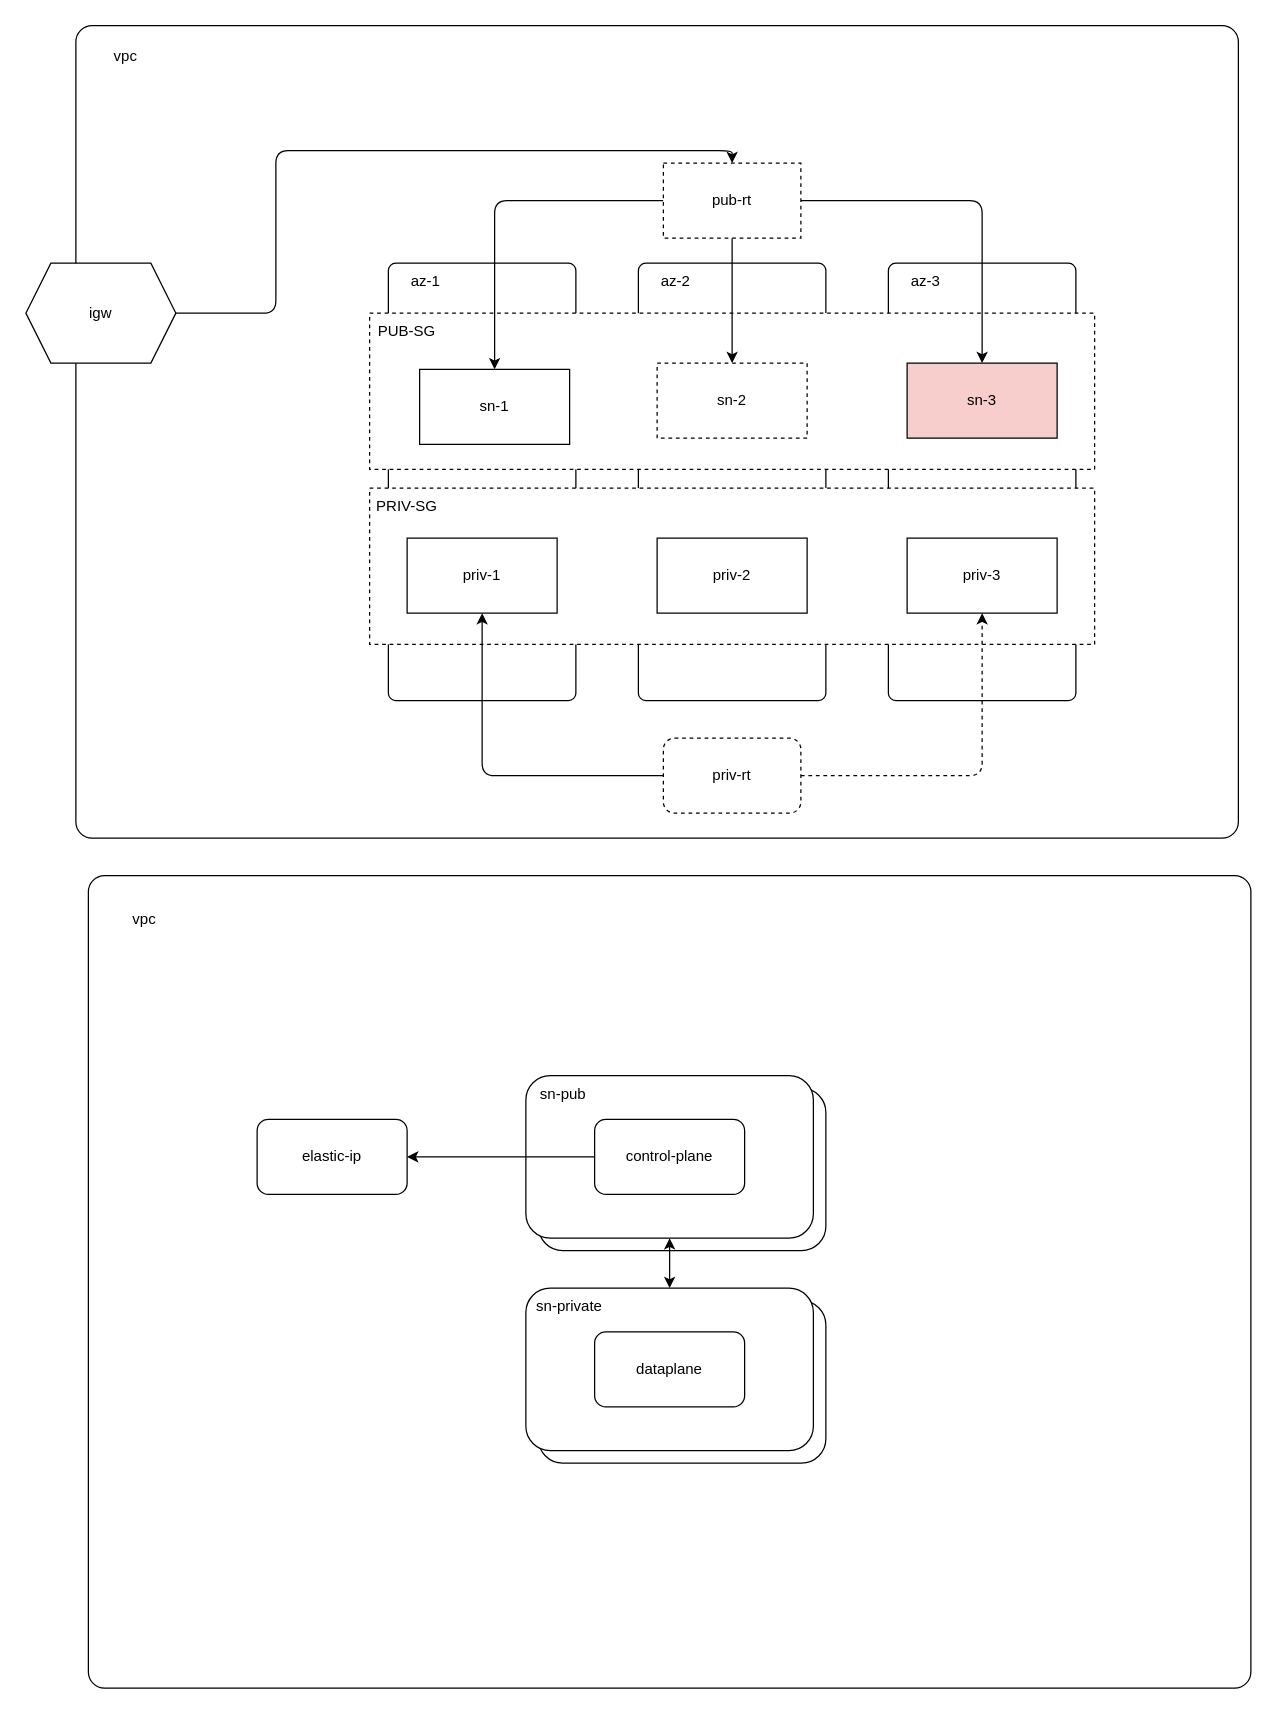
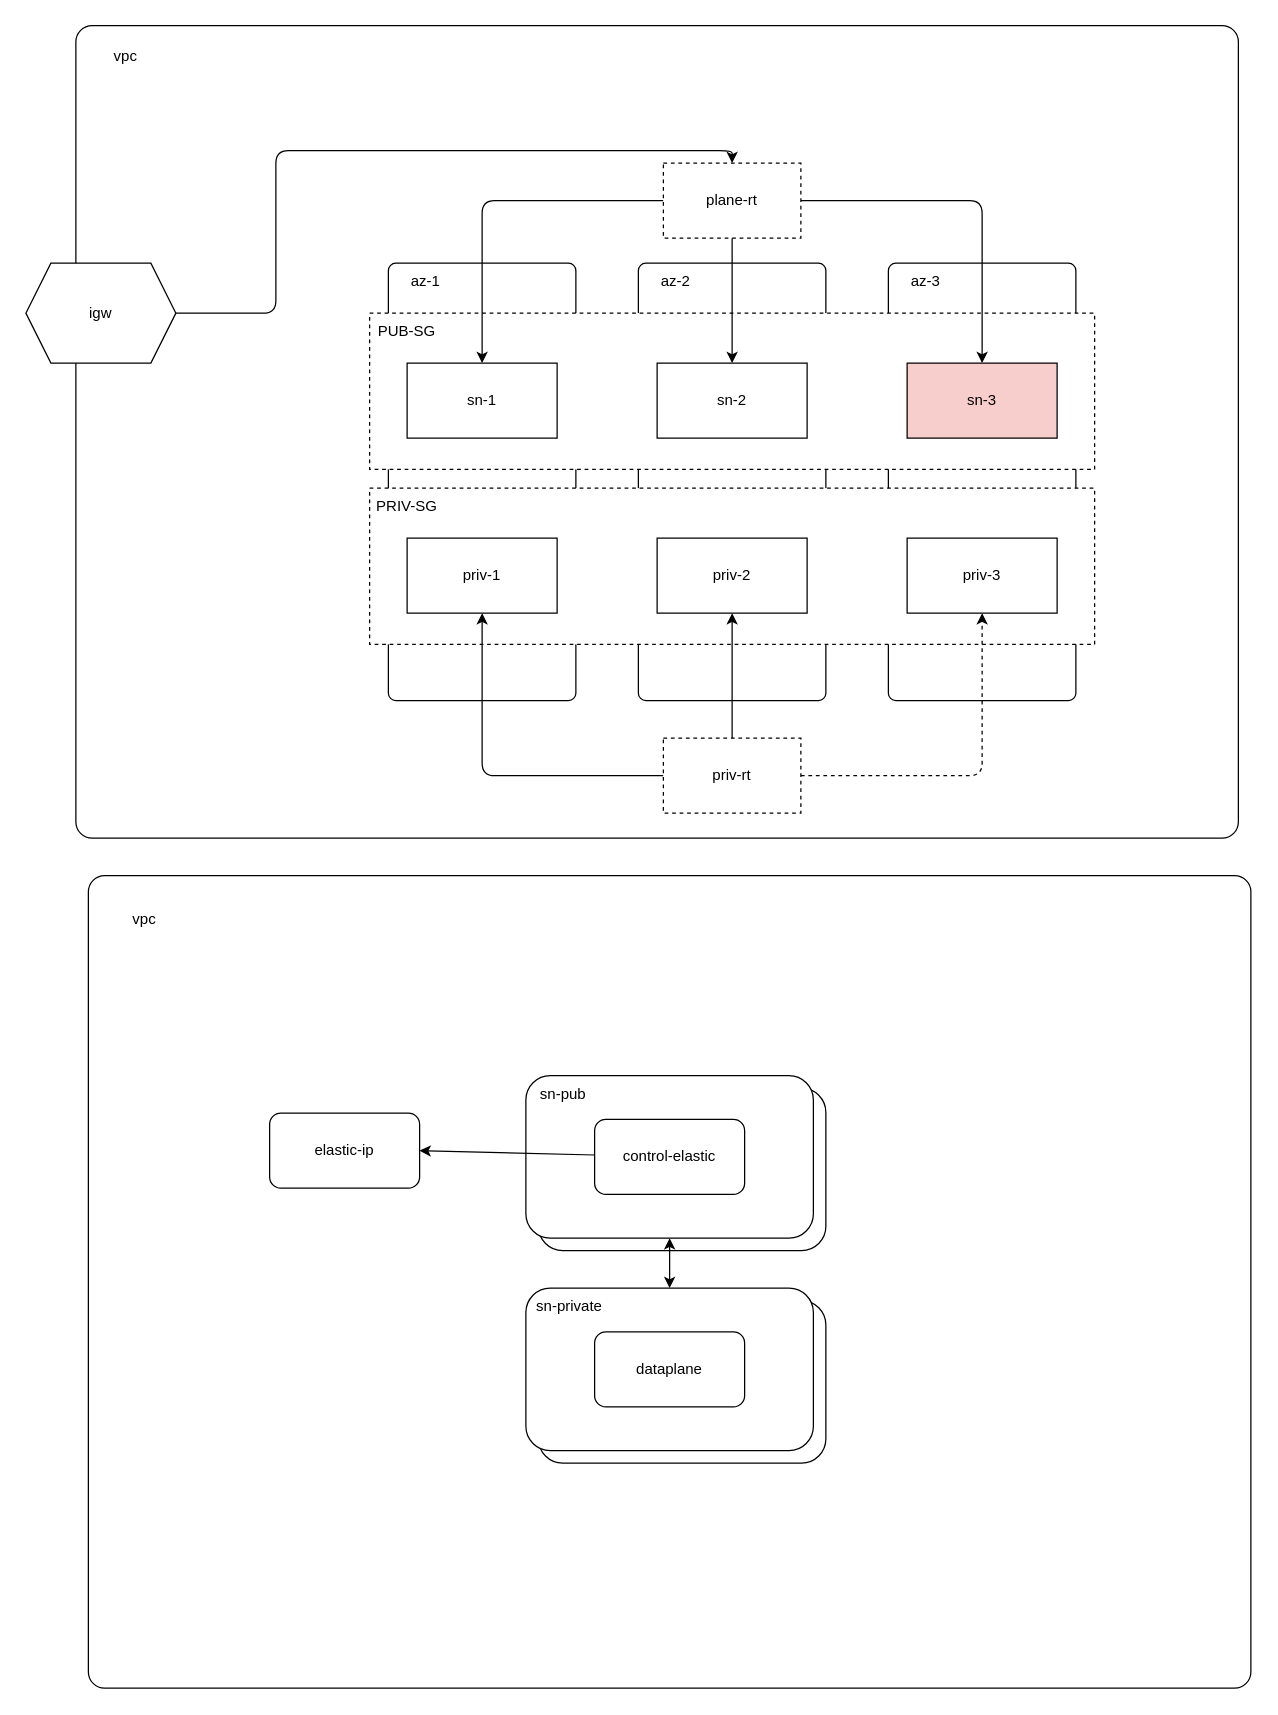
(732, 201) -> (732, 201)
(732, 401) -> (732, 401)
(494, 407) -> (482, 401)
none -> (732, 680)
(732, 776) -> (732, 776)
(332, 1157) -> (344, 1151)
(669, 1157) -> (669, 1157)
